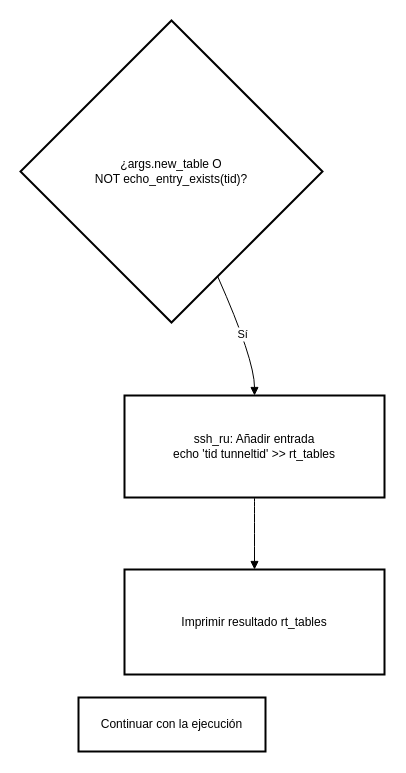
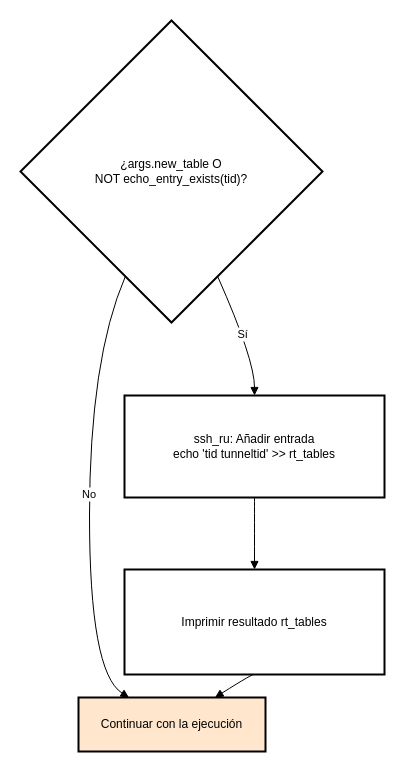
none -> (90, 485)
none -> (236, 685)
(172, 725) -> (172, 725)
